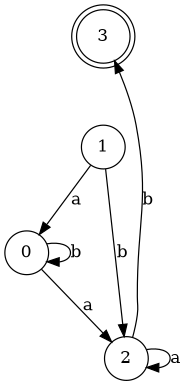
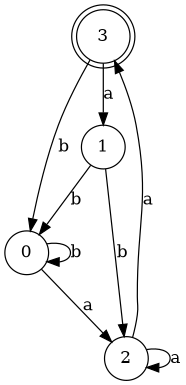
none -> (103, 88)
none -> (54, 137)
(77, 200) -> (77, 200)
(148, 200) -> (148, 200)
